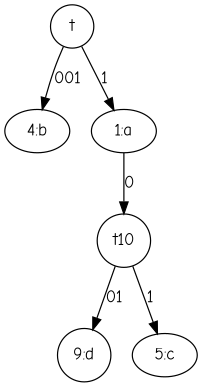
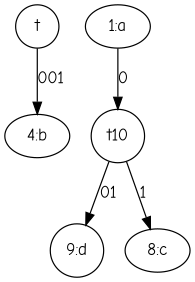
(95, 73) -> none
(165, 355) -> (158, 251)
